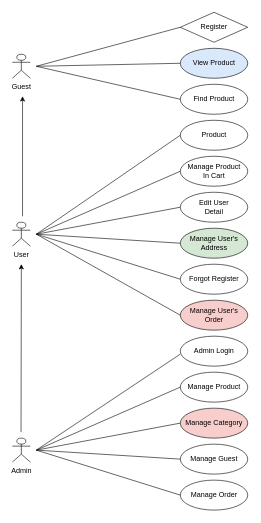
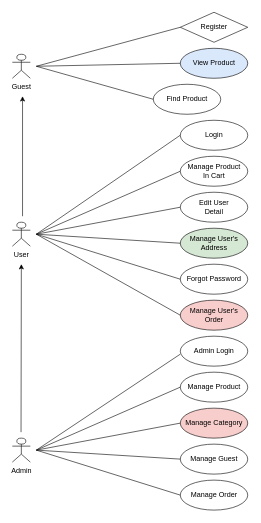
(214, 99) -> (187, 99)
(214, 135) -> (214, 135)
(214, 279) -> (214, 279)
